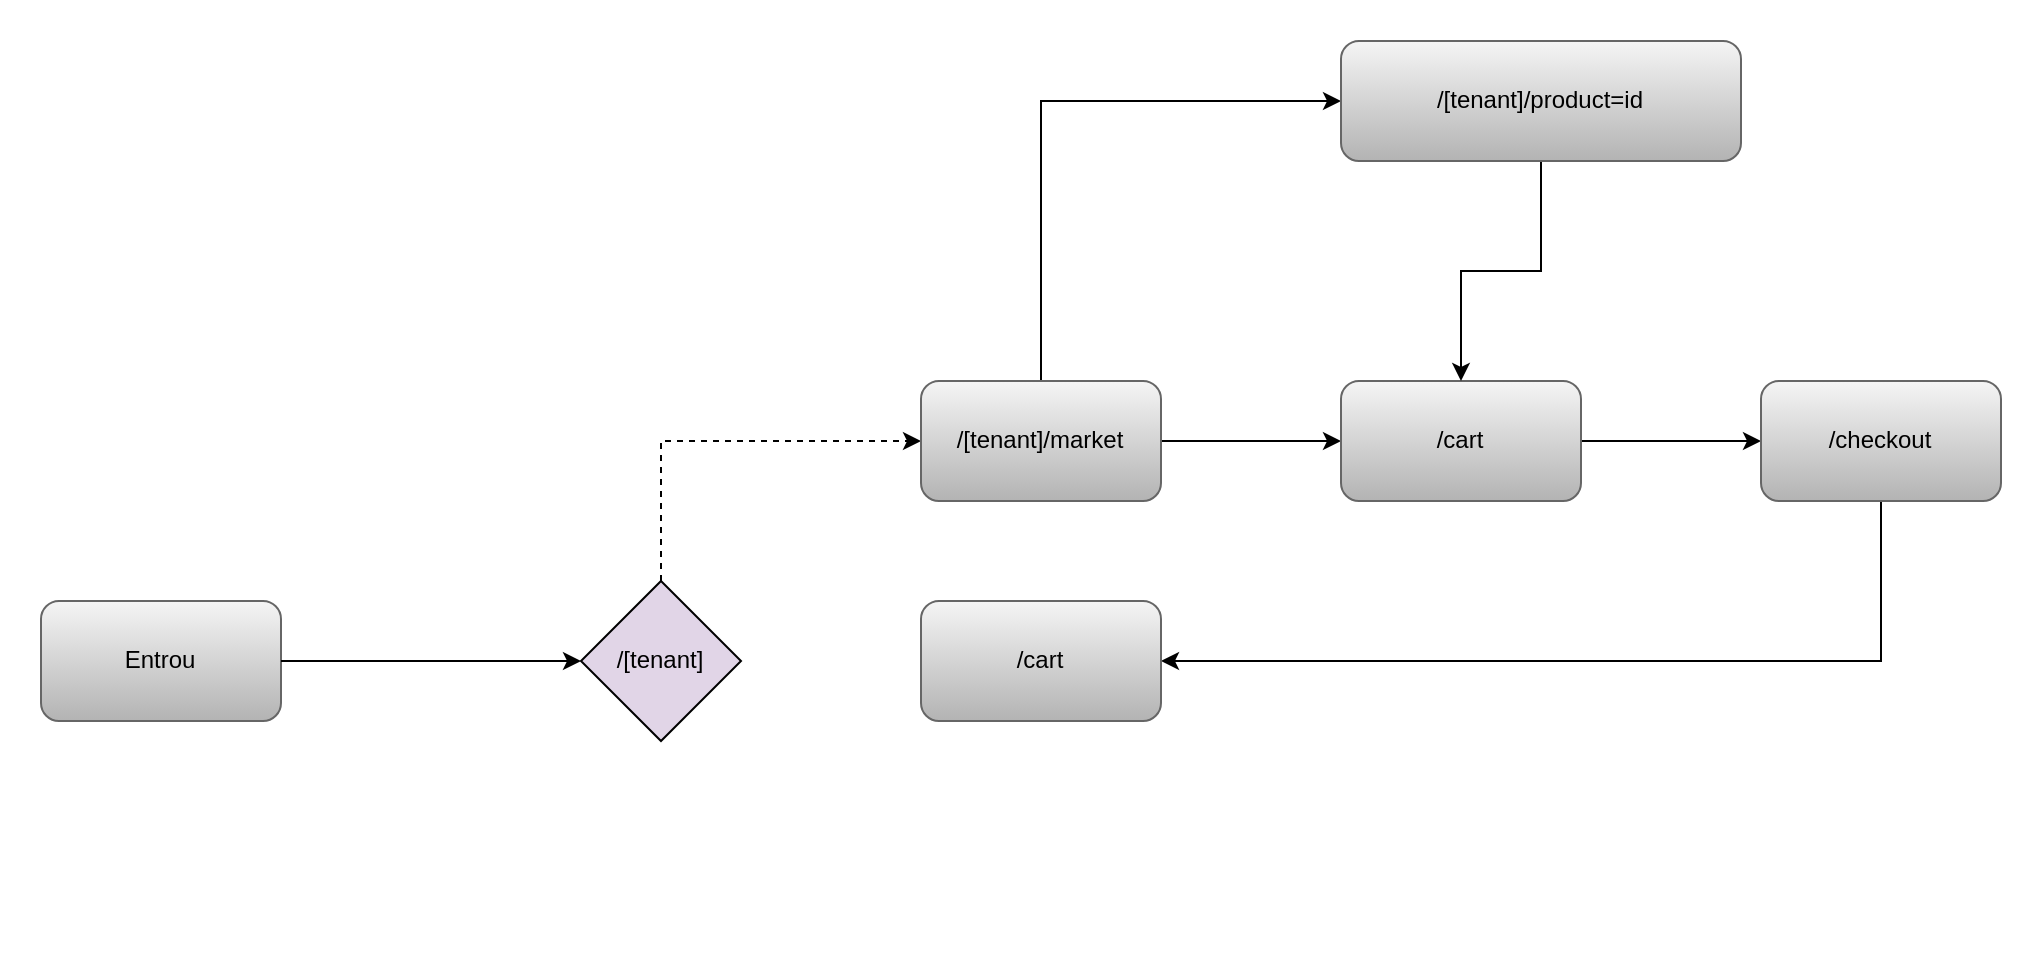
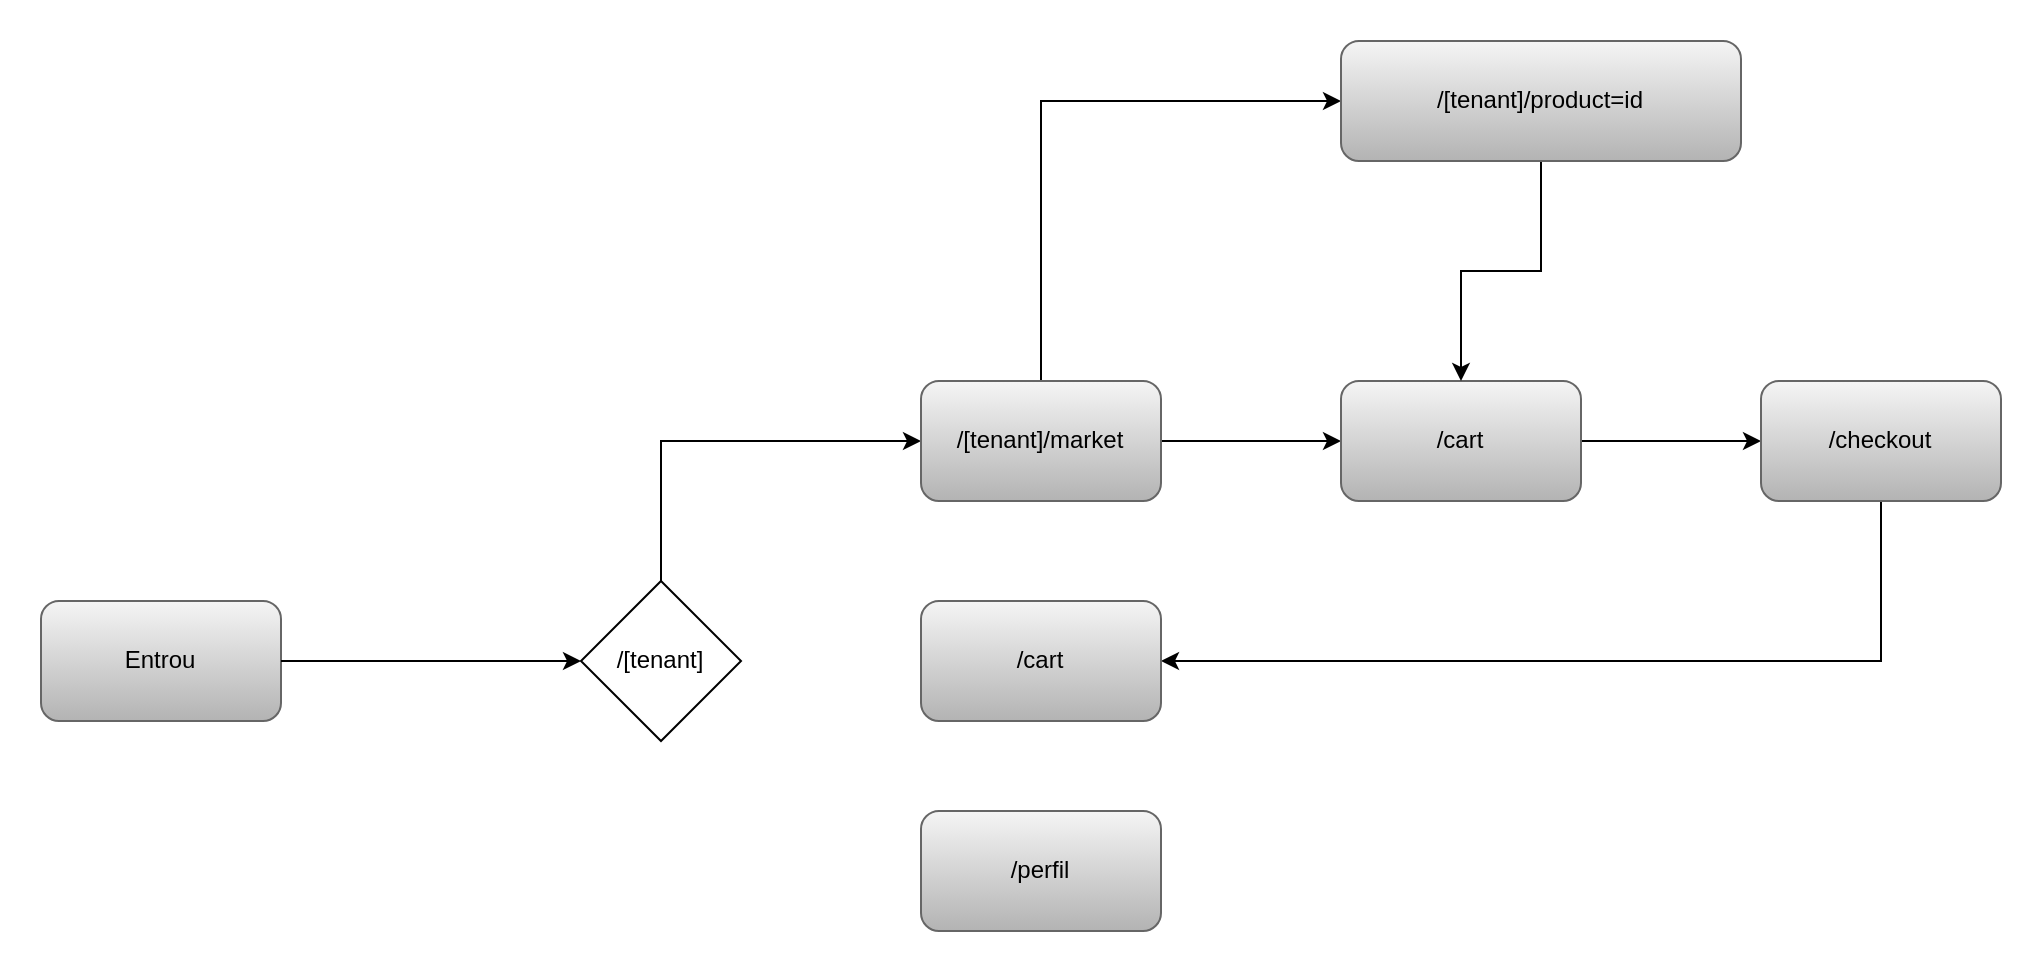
(717, 441) -> (717, 441)
(661, 661) -> (661, 661)
none -> (1041, 871)
